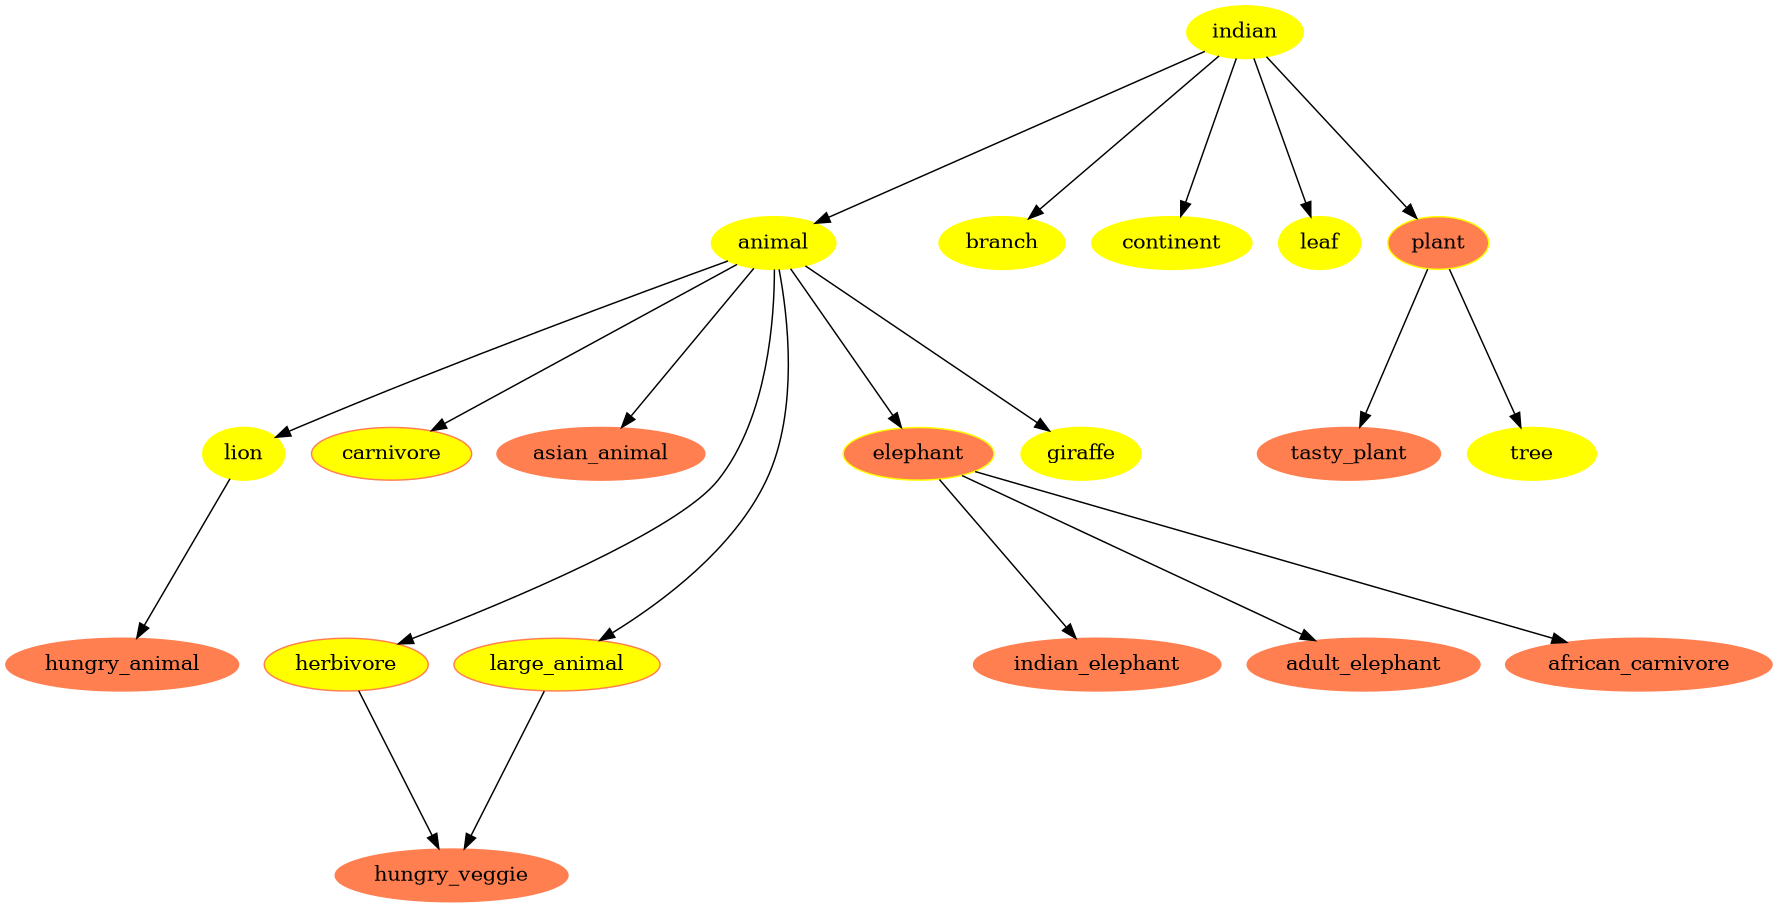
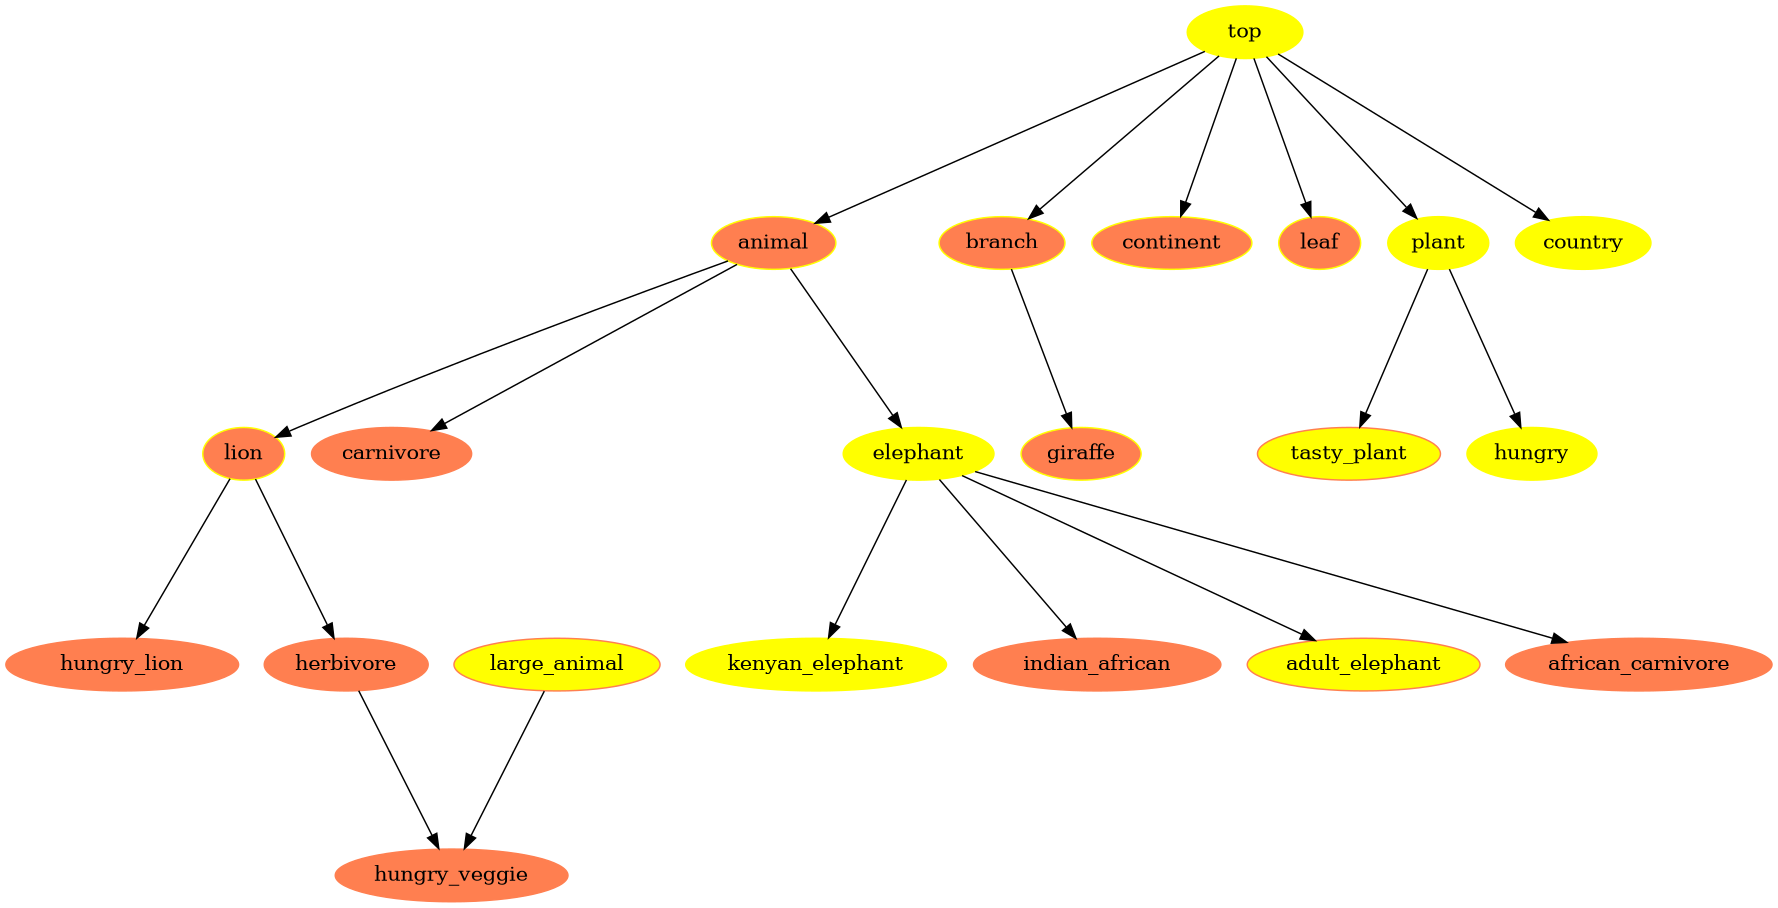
(1245, 32) -> (1245, 32)
(774, 243) -> (774, 243)
(1002, 243) -> (1002, 243)
(1172, 243) -> (1172, 243)
(1320, 243) -> (1320, 243)
(1438, 243) -> (1438, 243)
none -> (1583, 243)
(921, 344) -> (1039, 341)
(244, 454) -> (244, 454)
(392, 454) -> (392, 454)
(601, 454) -> none
(919, 454) -> (919, 454)
(1081, 454) -> (1081, 454)
(1349, 454) -> (1349, 454)
(1532, 454) -> (1532, 454)
(765, 482) -> none
(670, 519) -> (291, 552)
(122, 665) -> (122, 665)
(346, 665) -> (346, 665)
none -> (816, 665)
(1097, 665) -> (1097, 665)
(1364, 665) -> (1364, 665)
